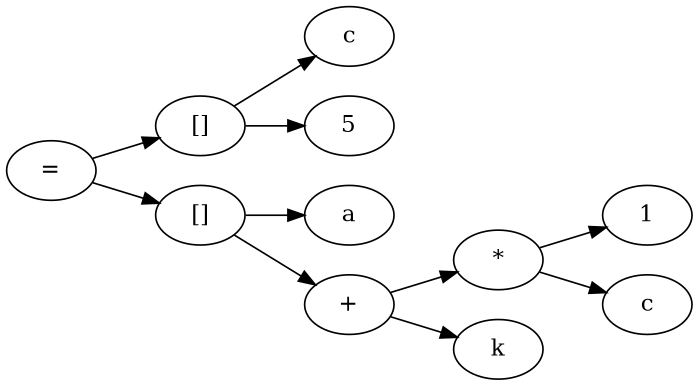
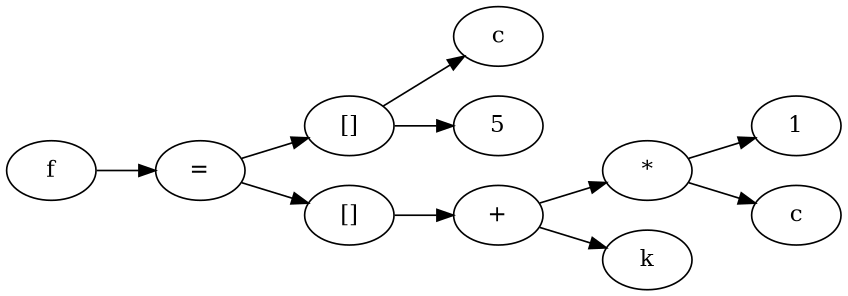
none -> (51, 171)
(349, 215) -> none
